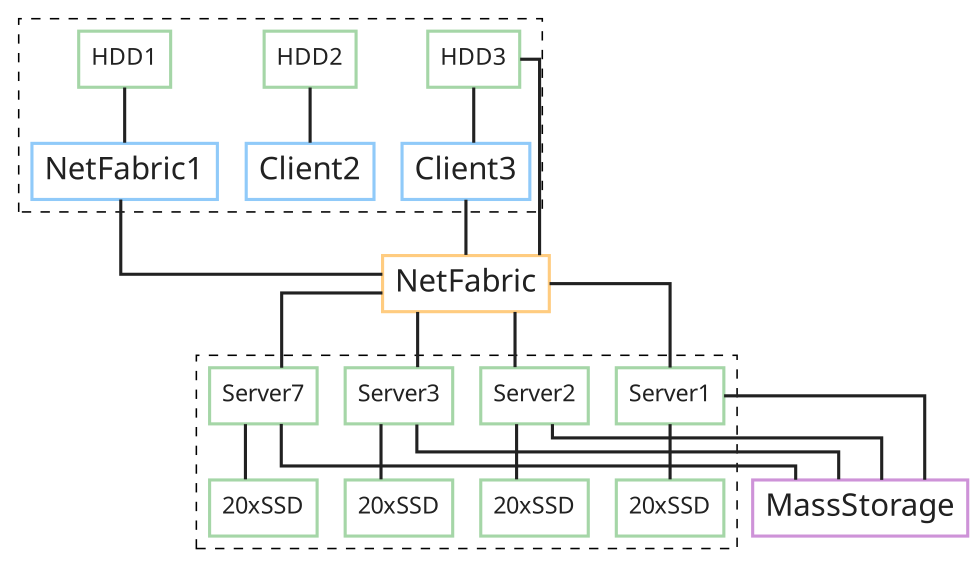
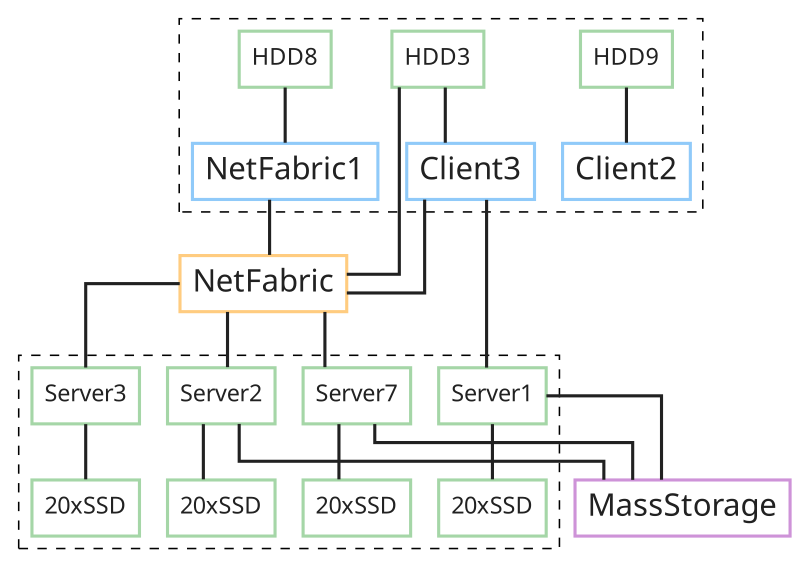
(125, 59) -> (285, 59)
(310, 59) -> (626, 59)
(652, 284) -> (487, 284)
(628, 452) -> none
